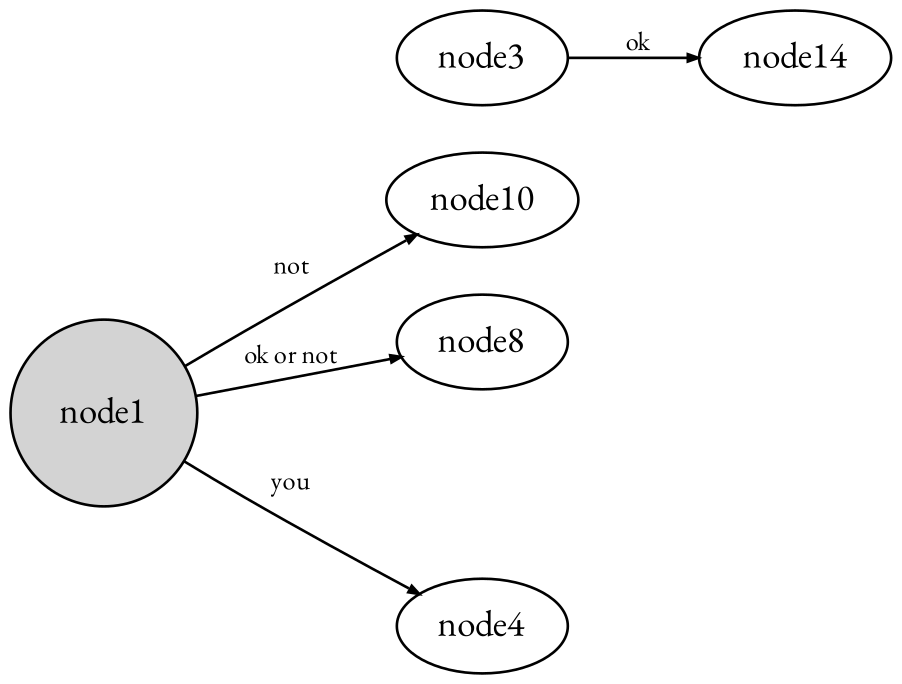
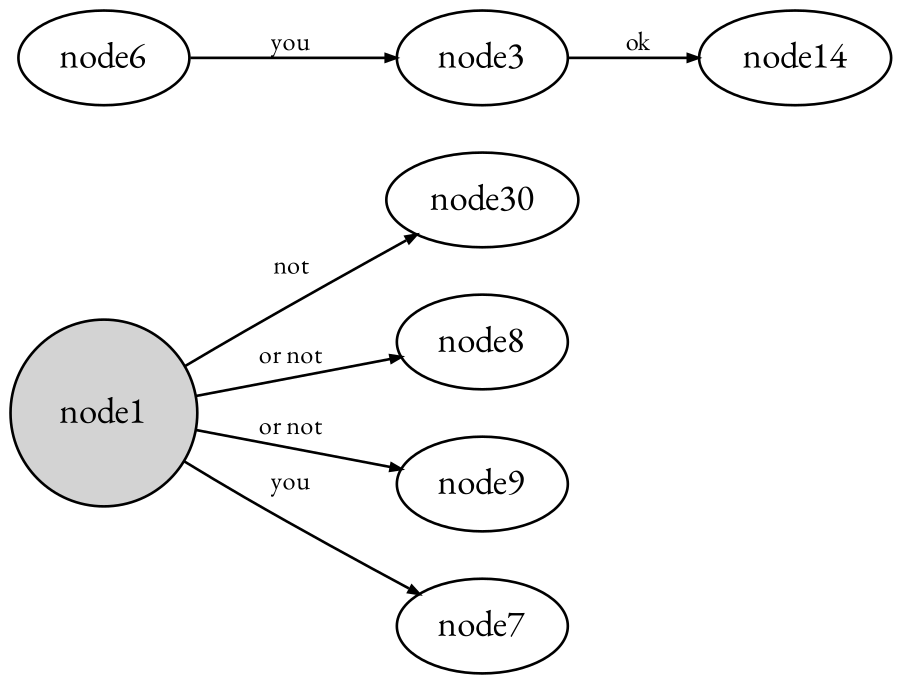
none -> (104, 58)
(482, 200) -> (482, 200)
(292, 356) -> (292, 356)
none -> (482, 484)
(482, 626) -> (482, 626)
